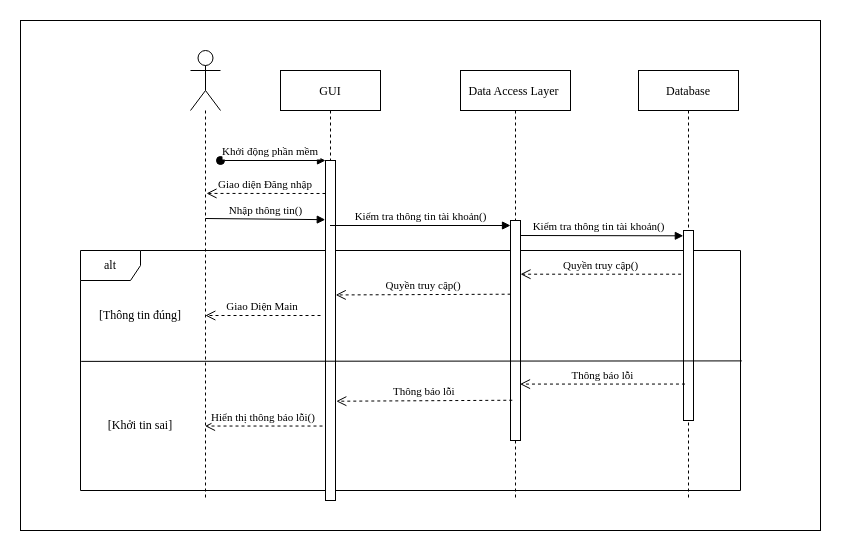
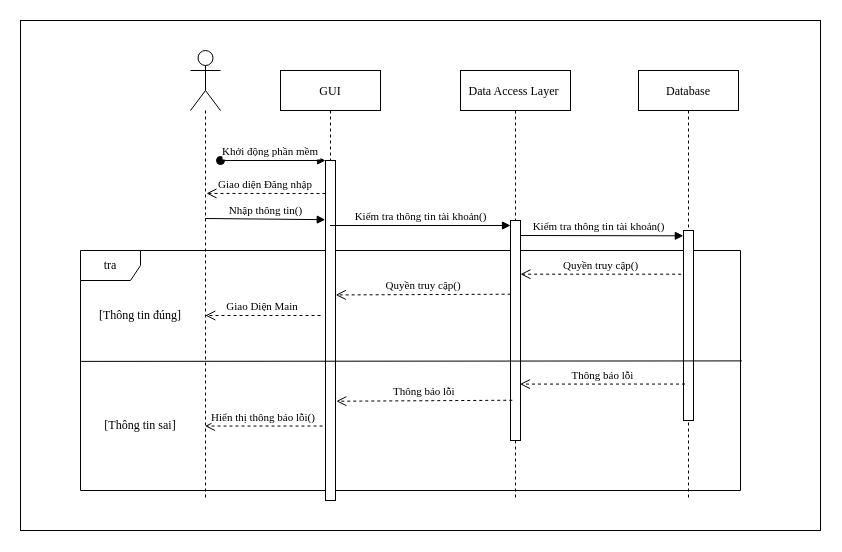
(111, 266) -> (111, 266)
(141, 426) -> (141, 426)
